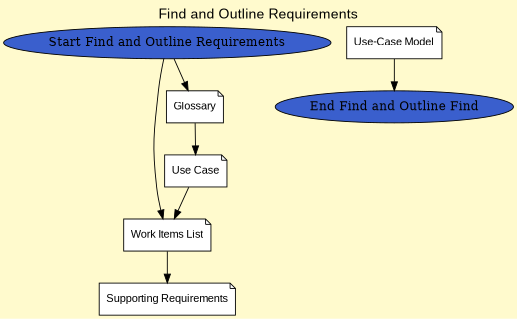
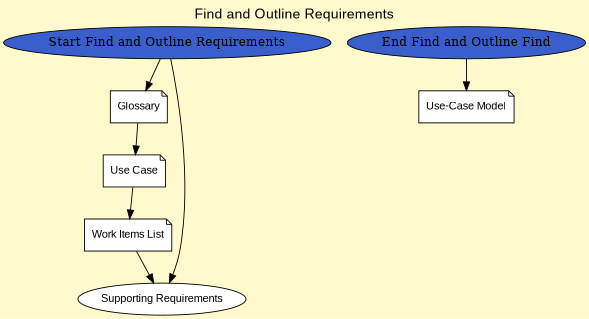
(394, 70) -> (466, 70)
(154, 134) -> (184, 167)
(167, 299) -> (162, 299)
